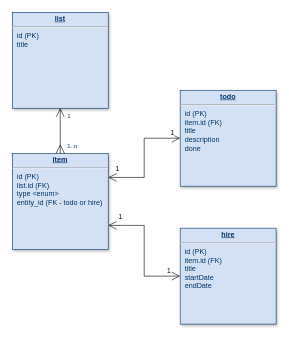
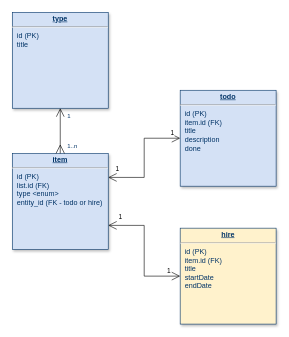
(25, 25) -> (25, 25)
(228, 276) -> (228, 276)
